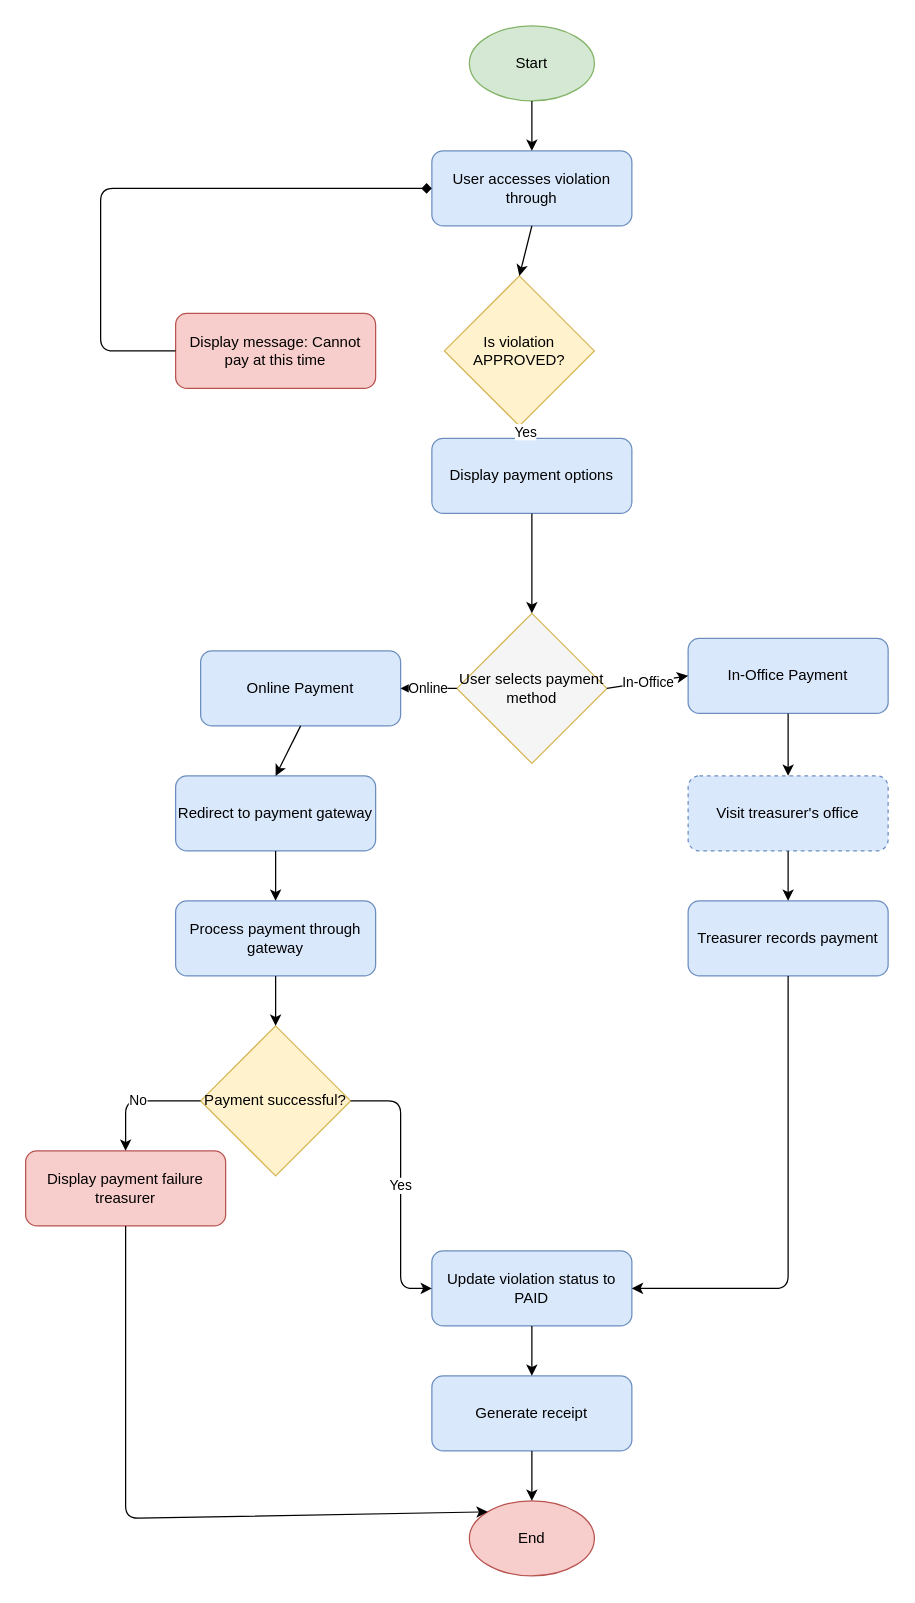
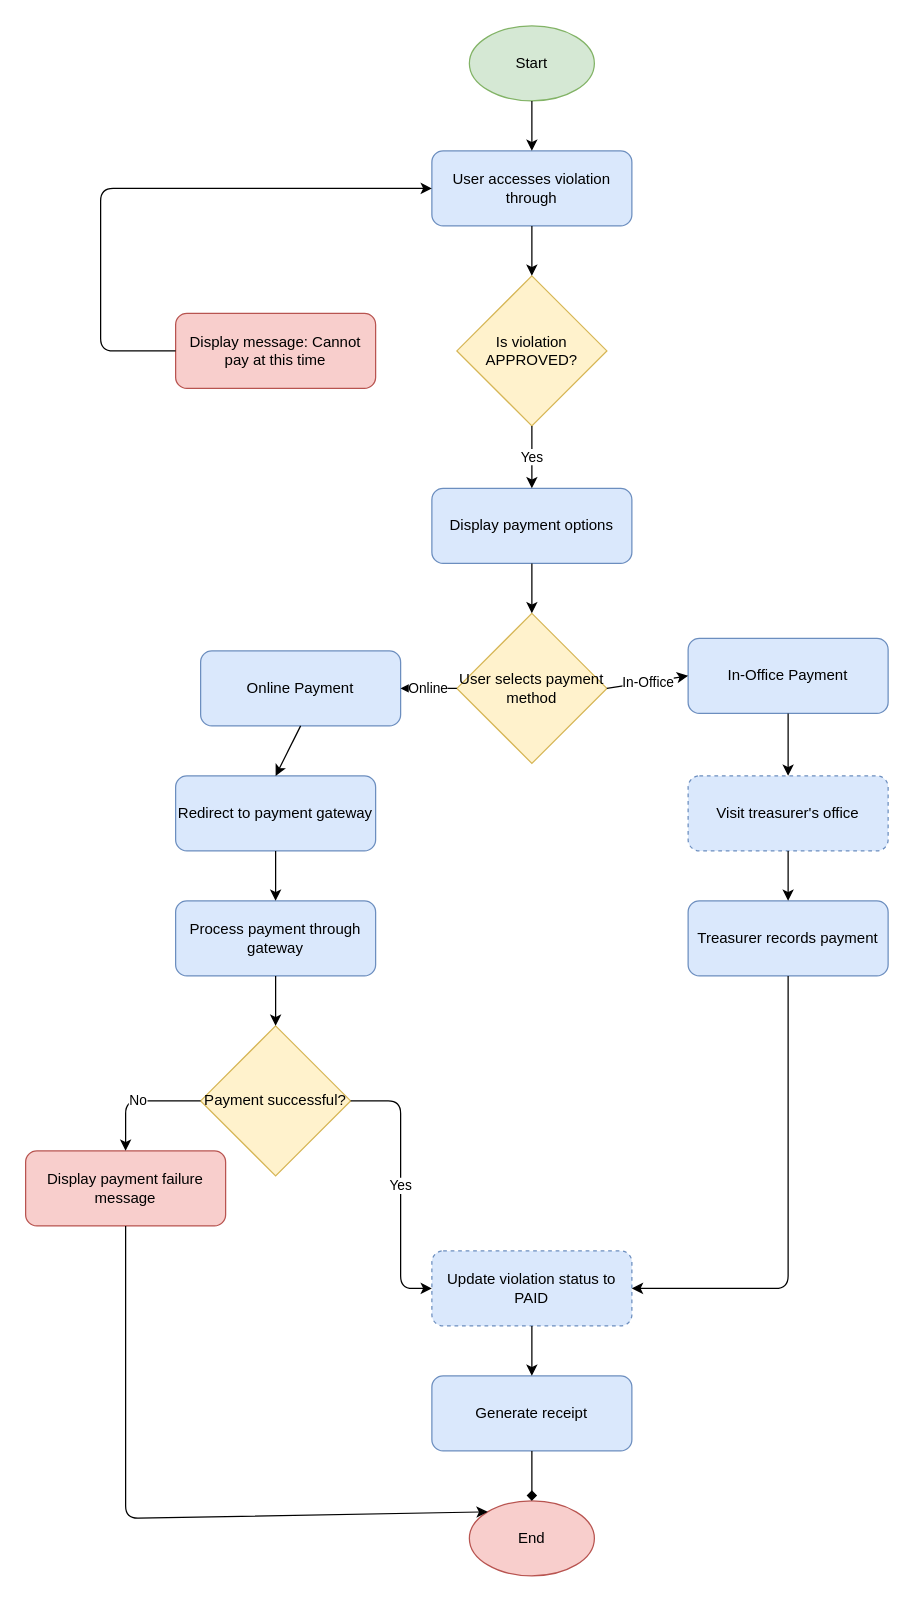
(421, 188) -> (422, 188)
(519, 351) -> (532, 351)
(532, 476) -> (532, 526)
(532, 688) -> (532, 688)
(126, 1188) -> (126, 1188)
(532, 1288) -> (532, 1288)
(532, 1491) -> (532, 1490)
